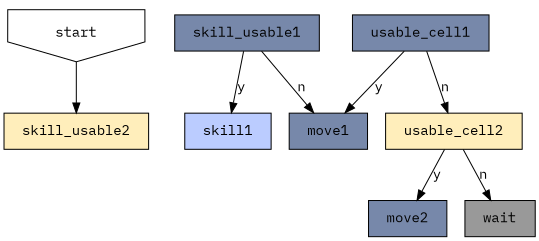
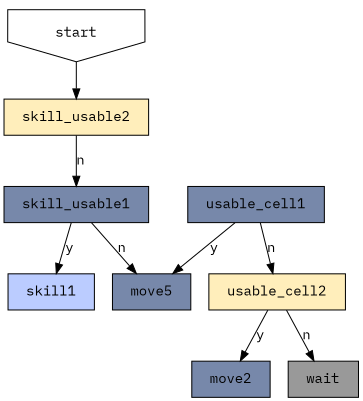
(328, 131) -> (152, 292)
none -> (76, 156)
